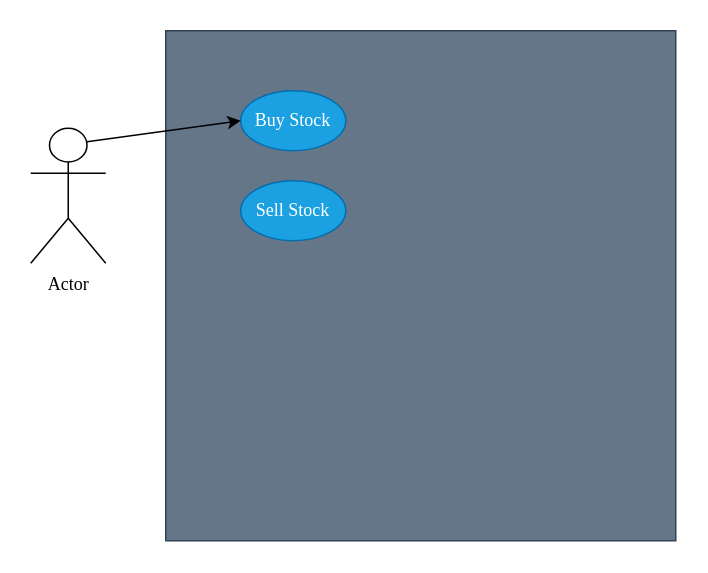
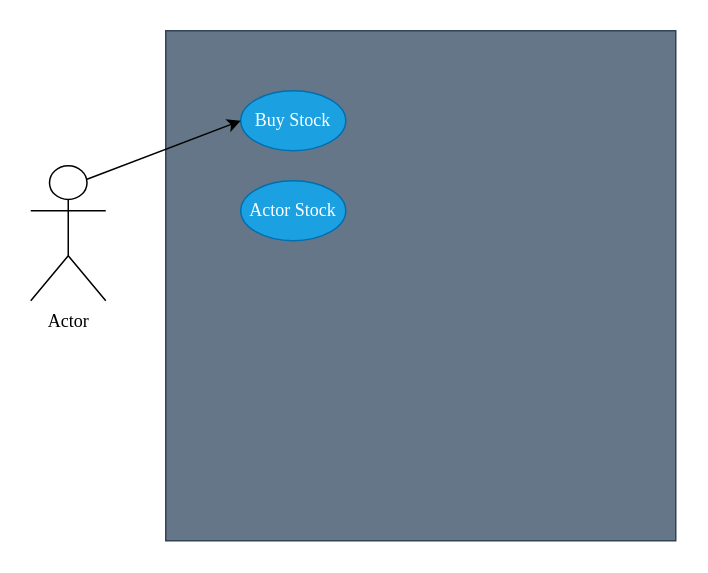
(68, 196) -> (68, 233)
(293, 211) -> (293, 211)
